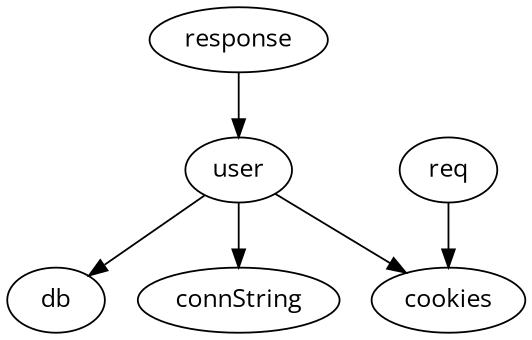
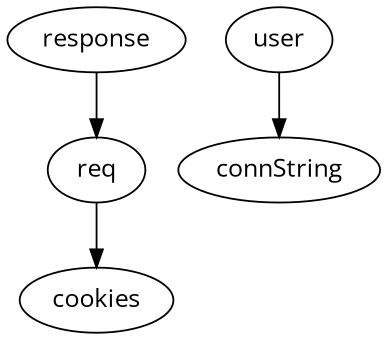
(239, 96) -> (97, 96)
(333, 229) -> none
(56, 300) -> none
